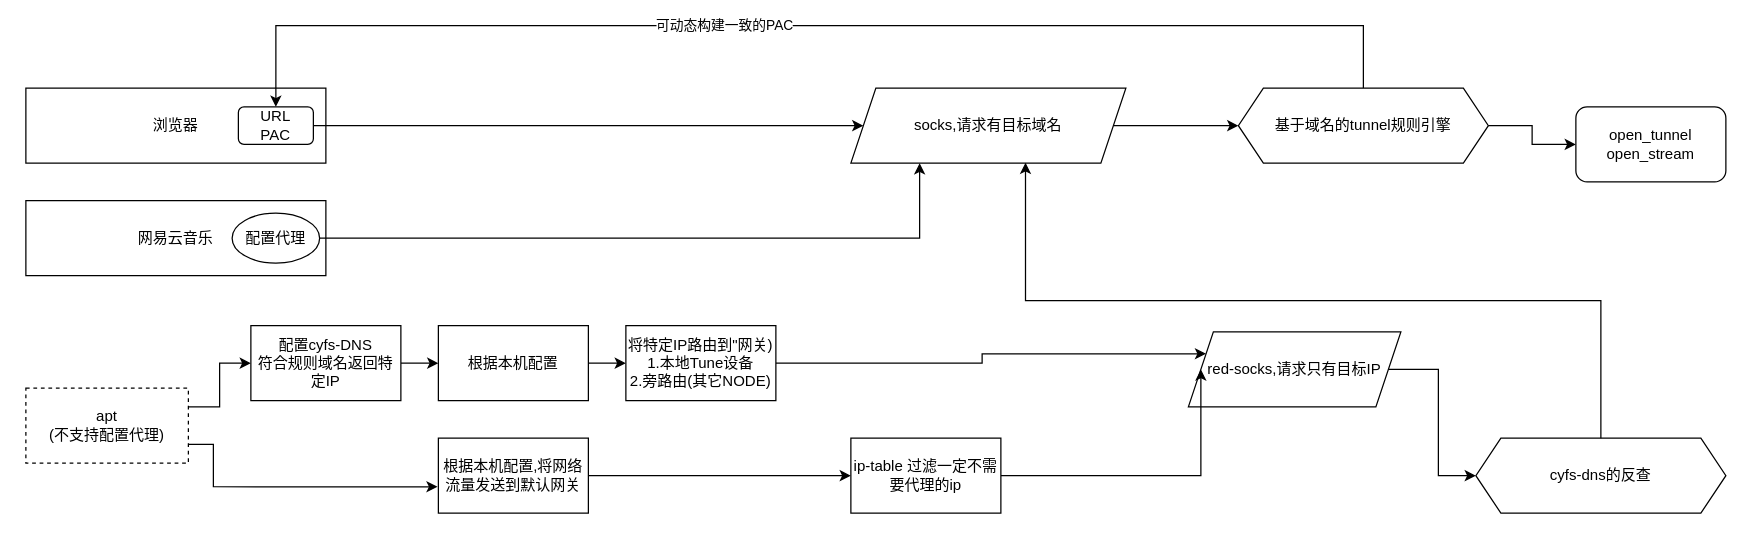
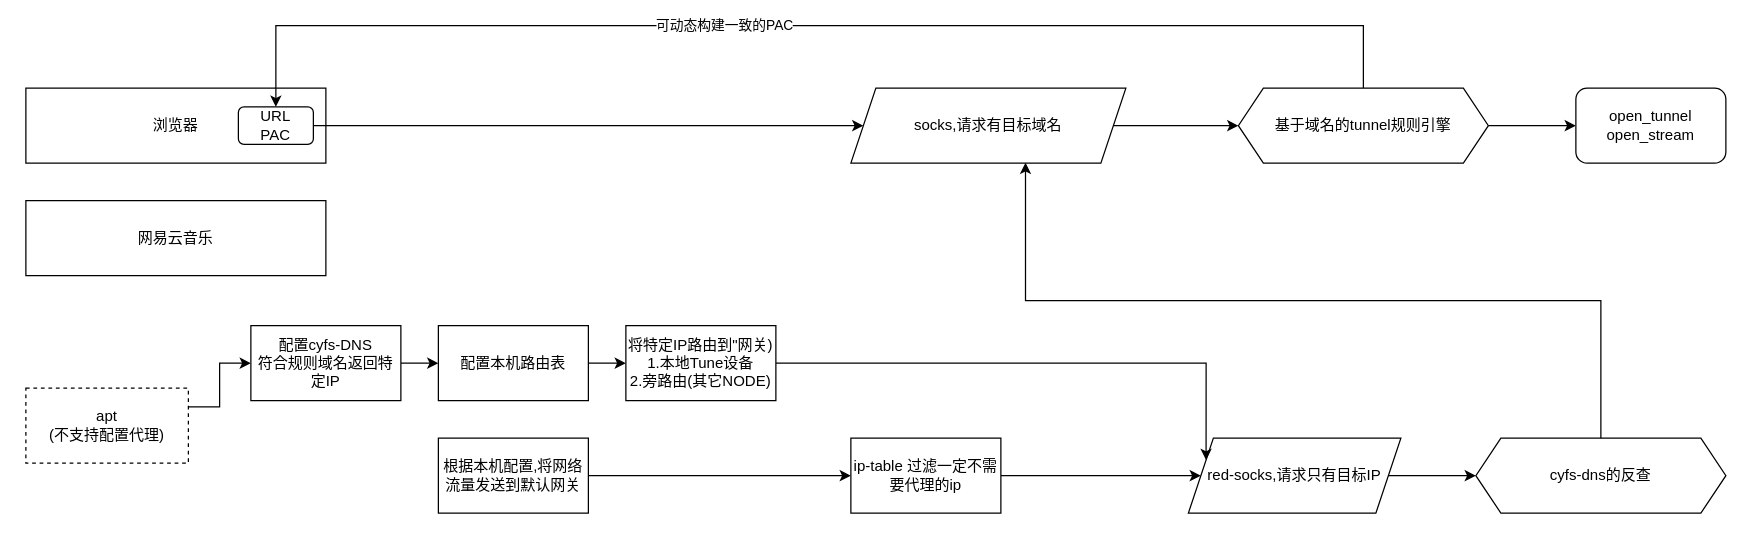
(1651, 144) -> (1651, 126)
(276, 238) -> none
(652, 238) -> none
(513, 363) -> (513, 363)
(1294, 369) -> (1294, 476)
(287, 487) -> none
